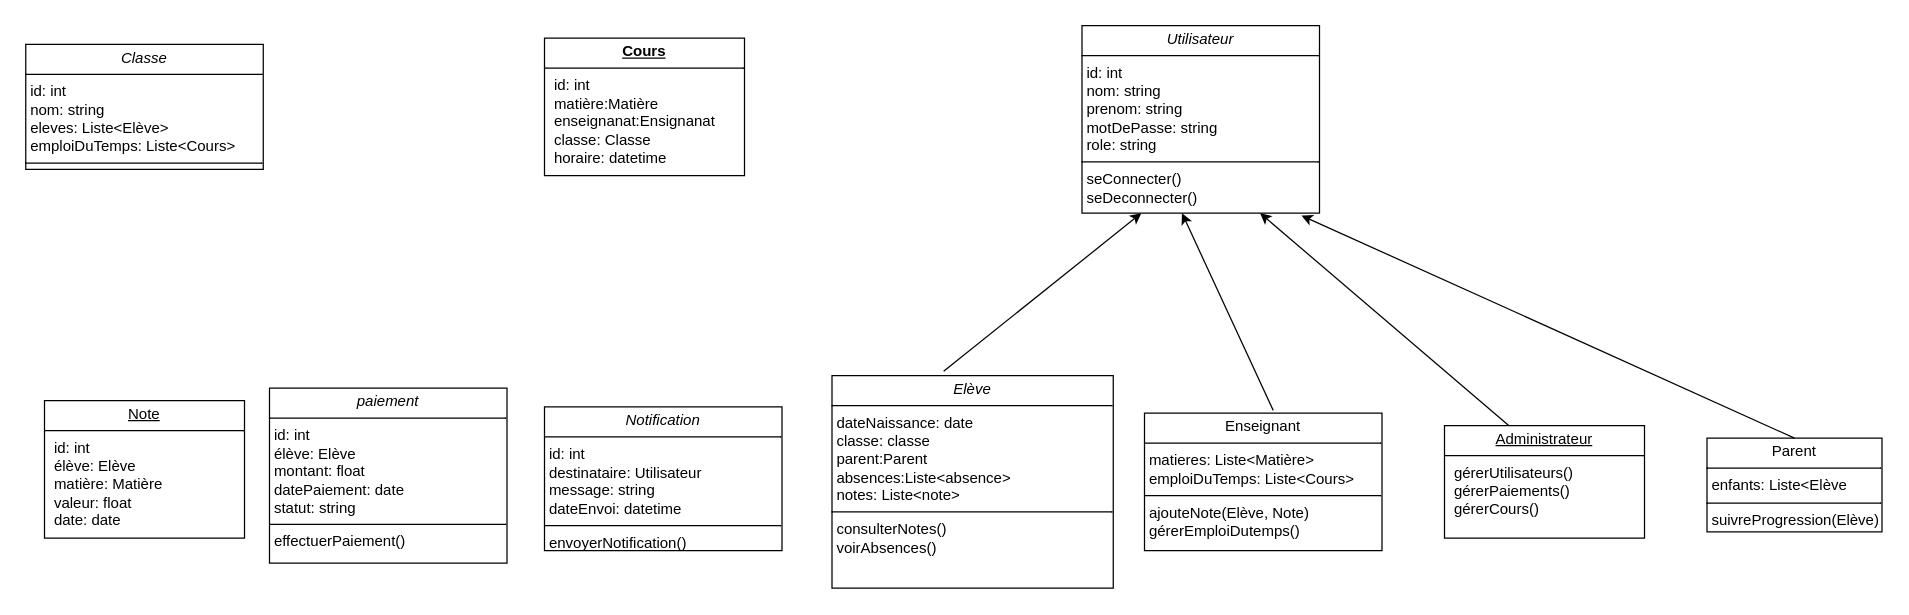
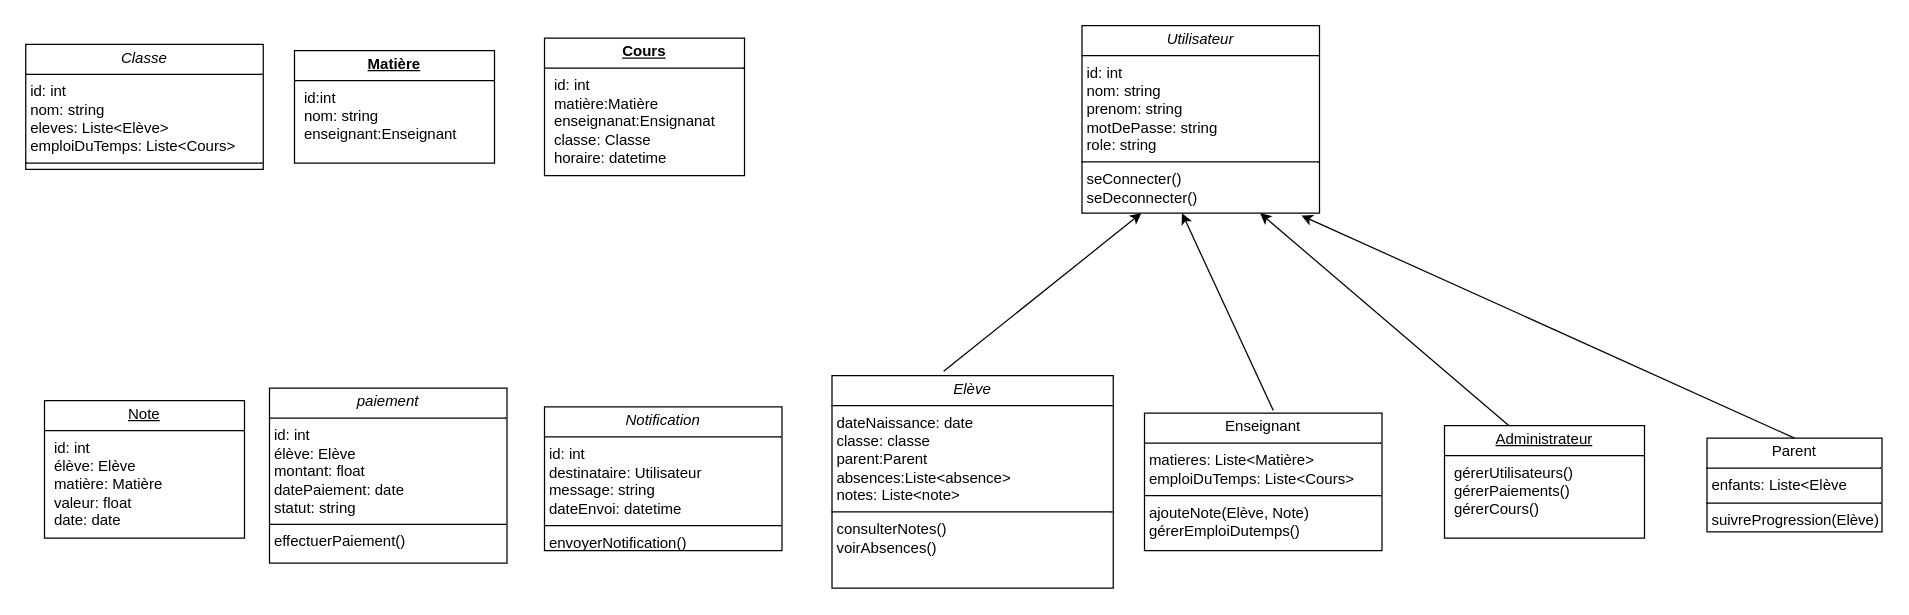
none -> (394, 107)
